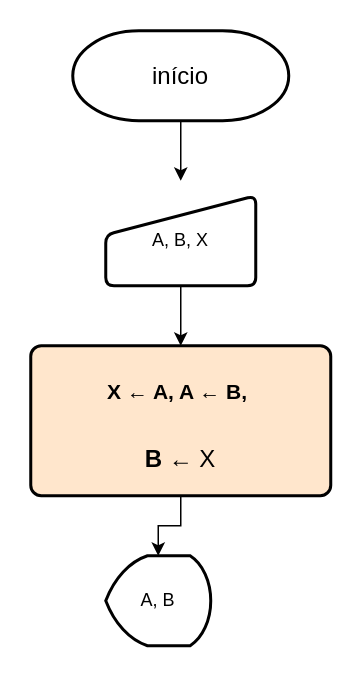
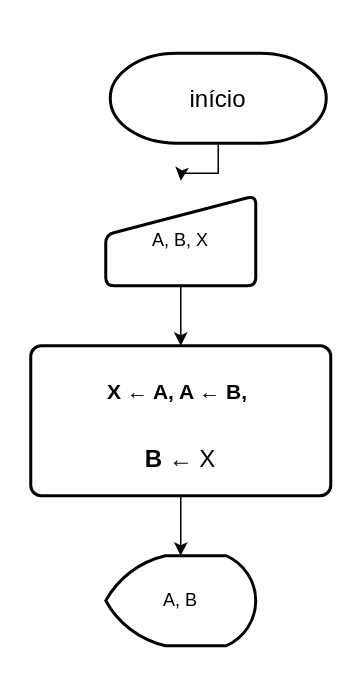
(181, 76) -> (218, 98)
(181, 421) -> (181, 421)
(158, 601) -> (181, 601)
